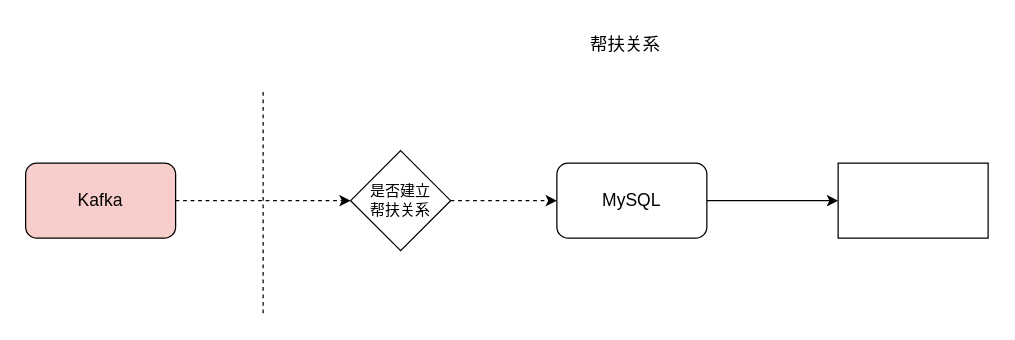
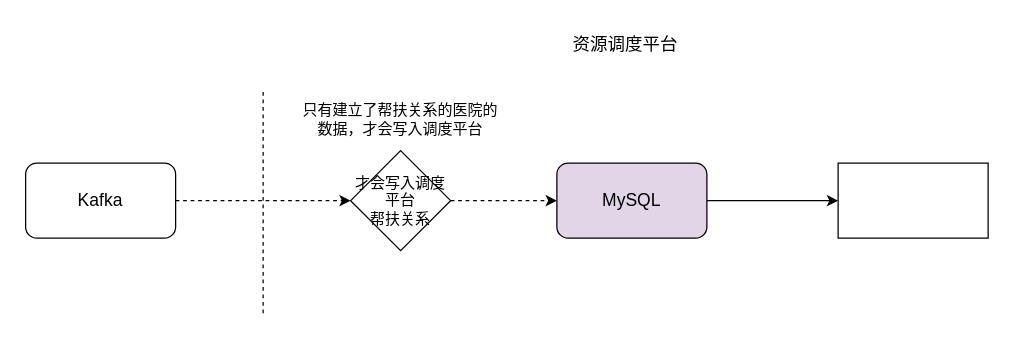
(626, 44) -> (626, 44)
none -> (401, 119)
(101, 201) -> (101, 201)
(401, 201) -> (401, 201)
(632, 201) -> (632, 201)
